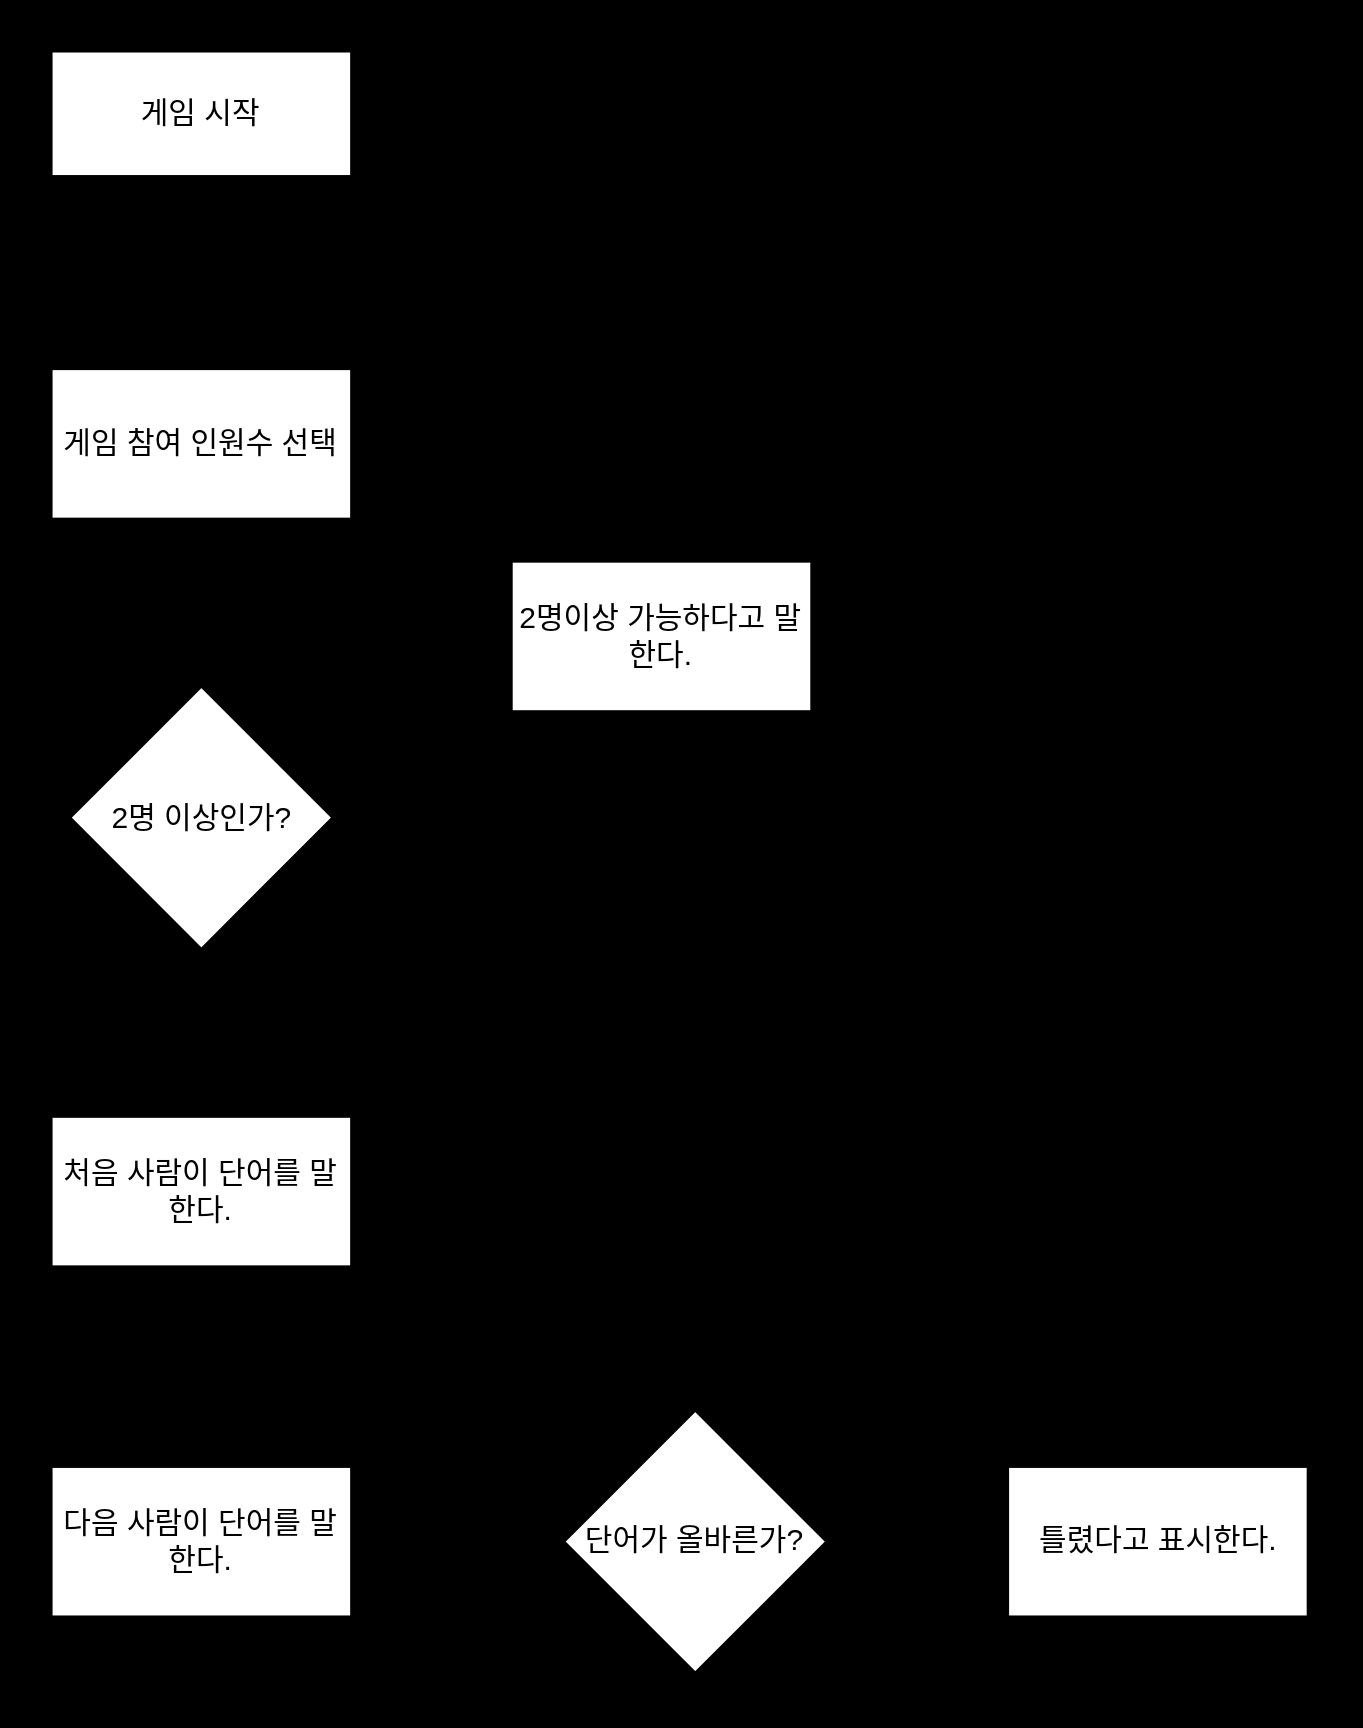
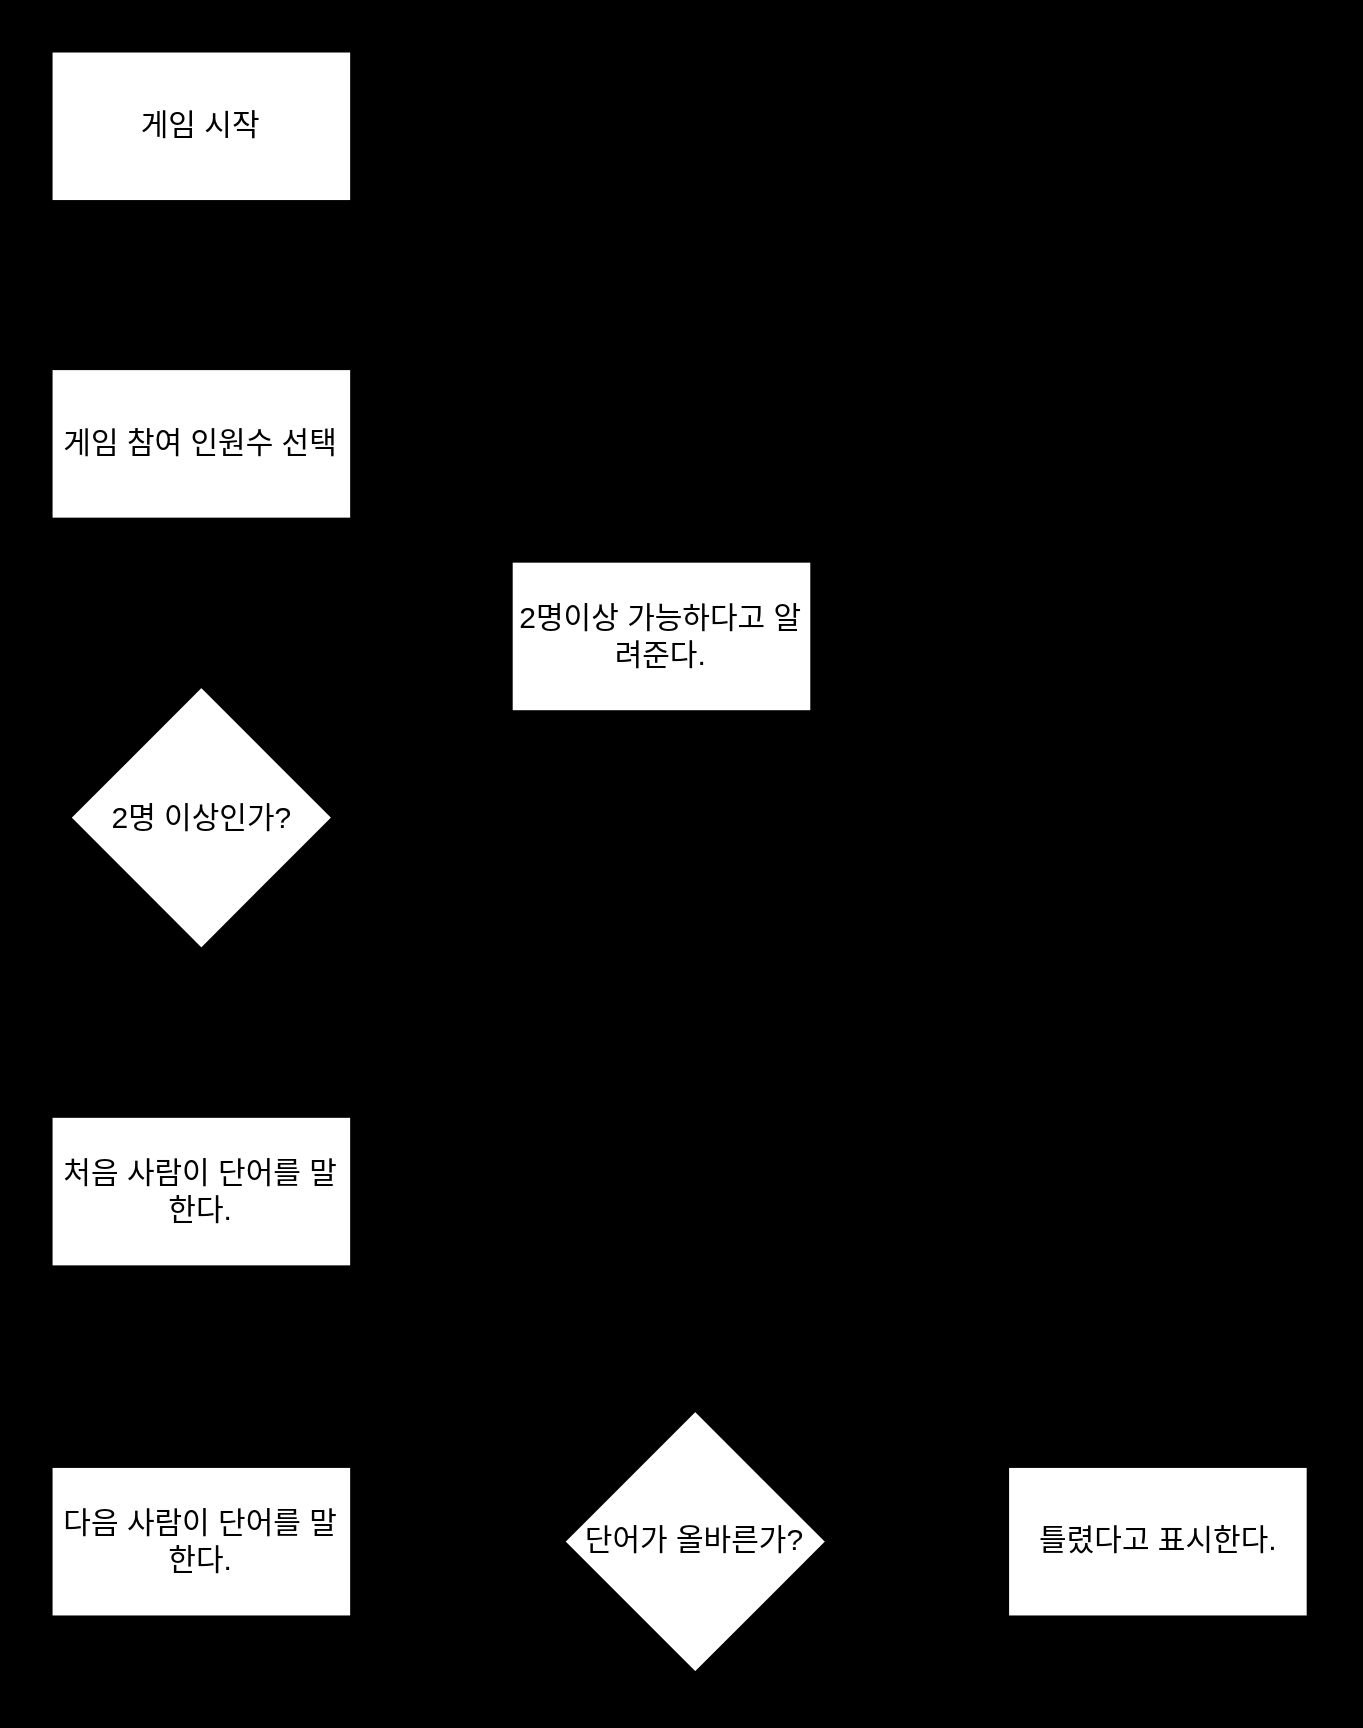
(201, 114) -> (201, 126)
(661, 636) -> (661, 636)
